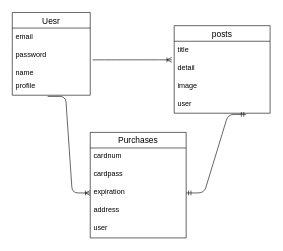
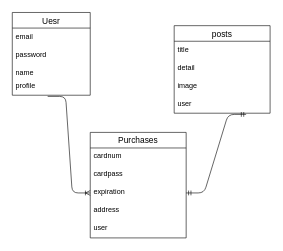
(168, 60) -> none
